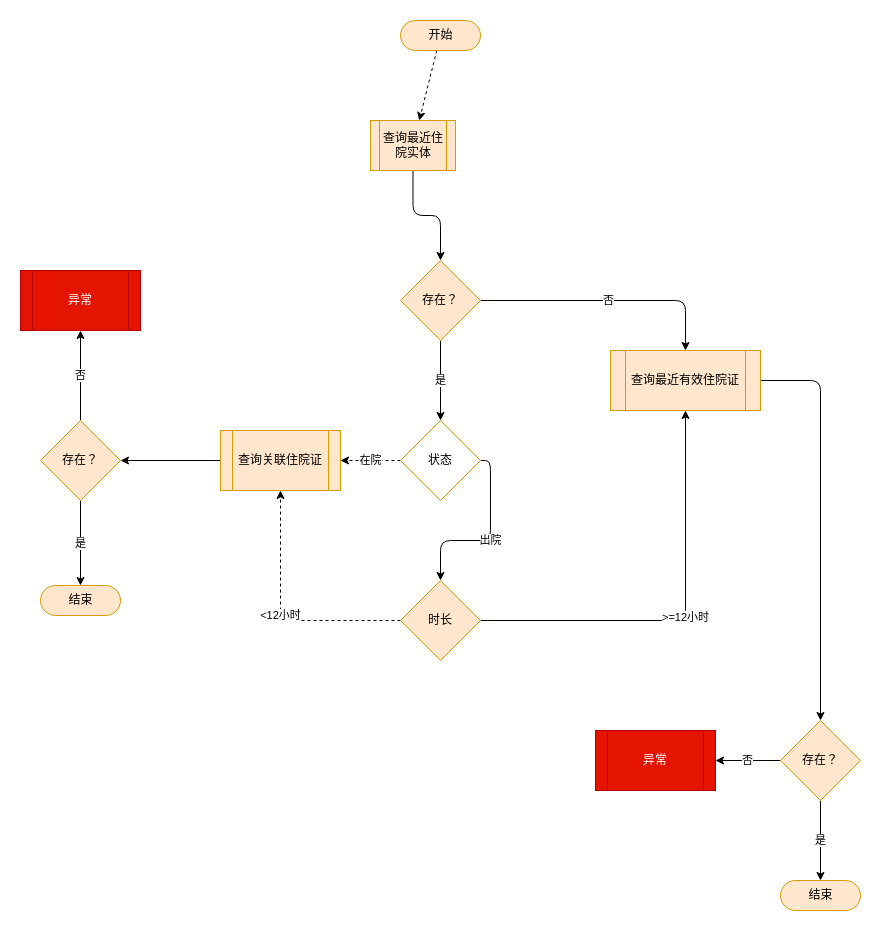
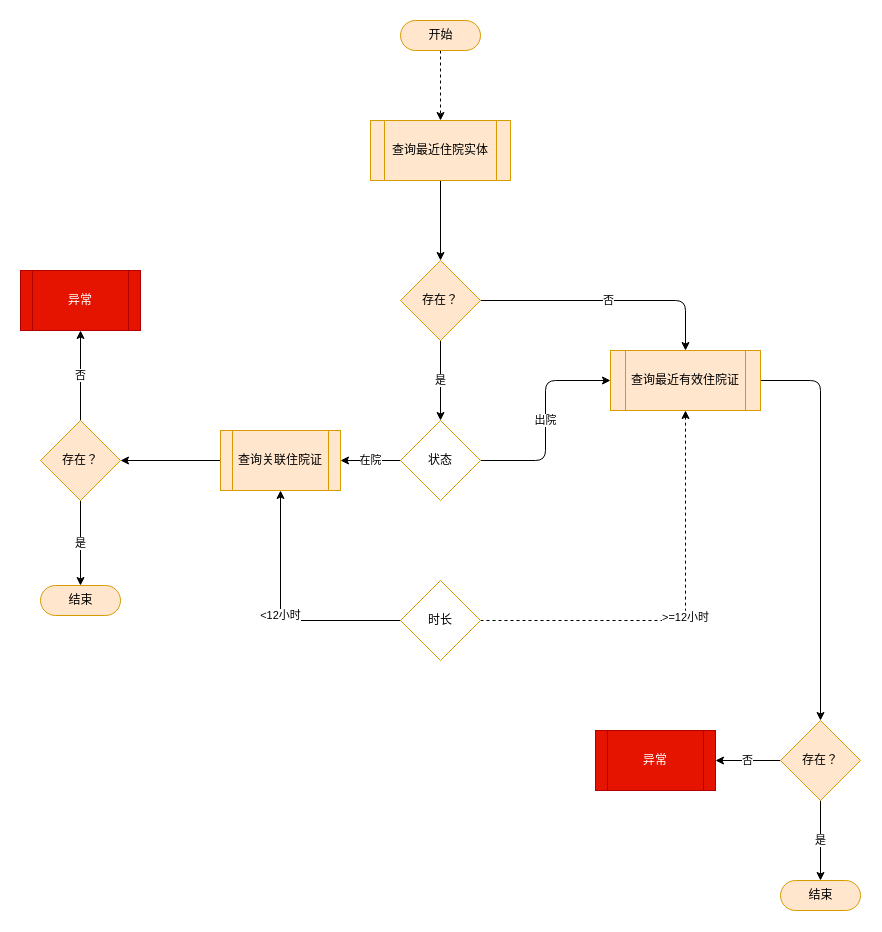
(413, 146) -> (441, 151)
(390, 461) -> (390, 461)
(686, 514) -> (686, 514)
(490, 532) -> (546, 422)
(281, 553) -> (281, 553)
(441, 621) -> (441, 621)
